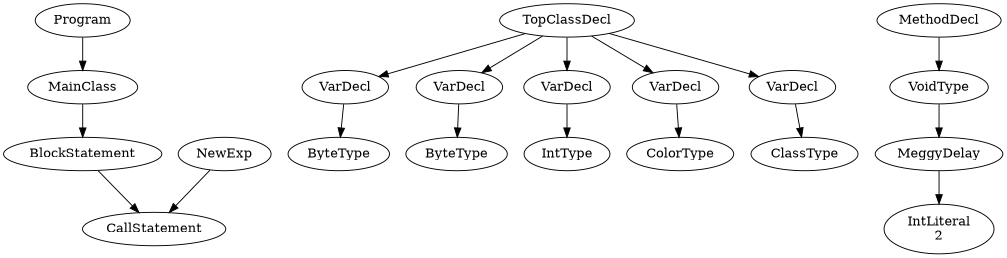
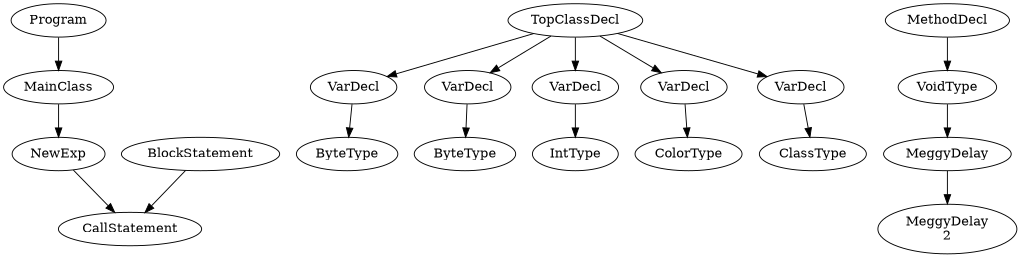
(83, 116) -> (59, 116)
(939, 229) -> (947, 229)
